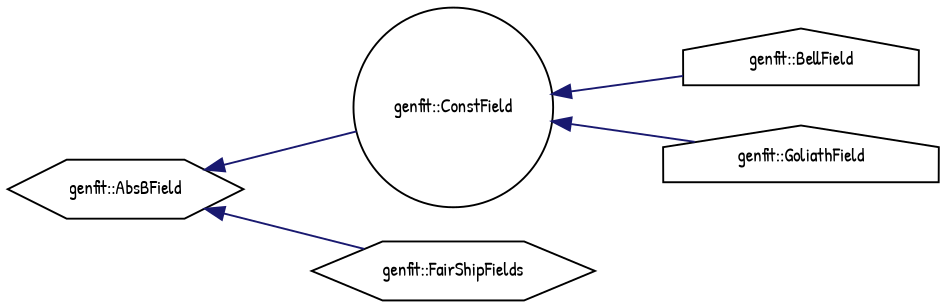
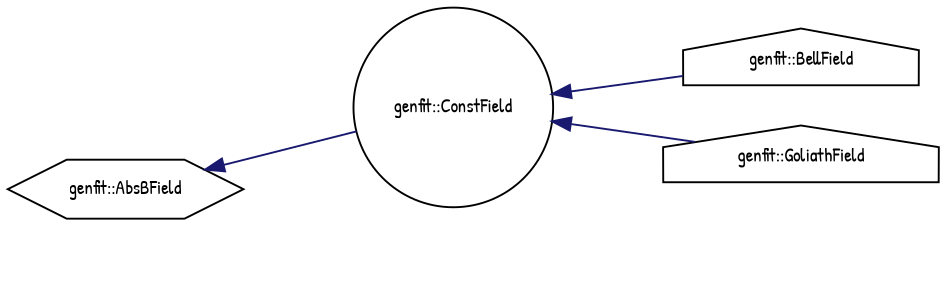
(453, 271) -> none
